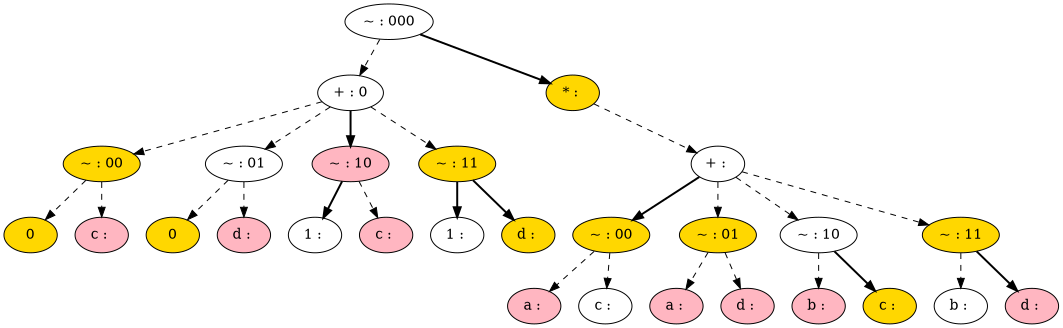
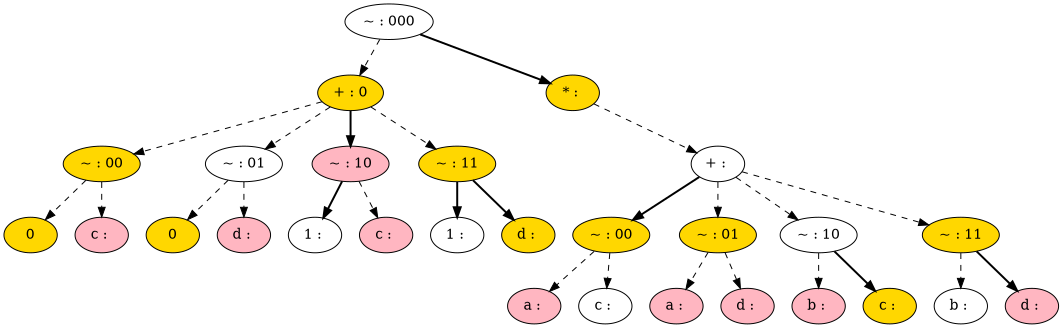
(351, 93) -> (351, 93)
